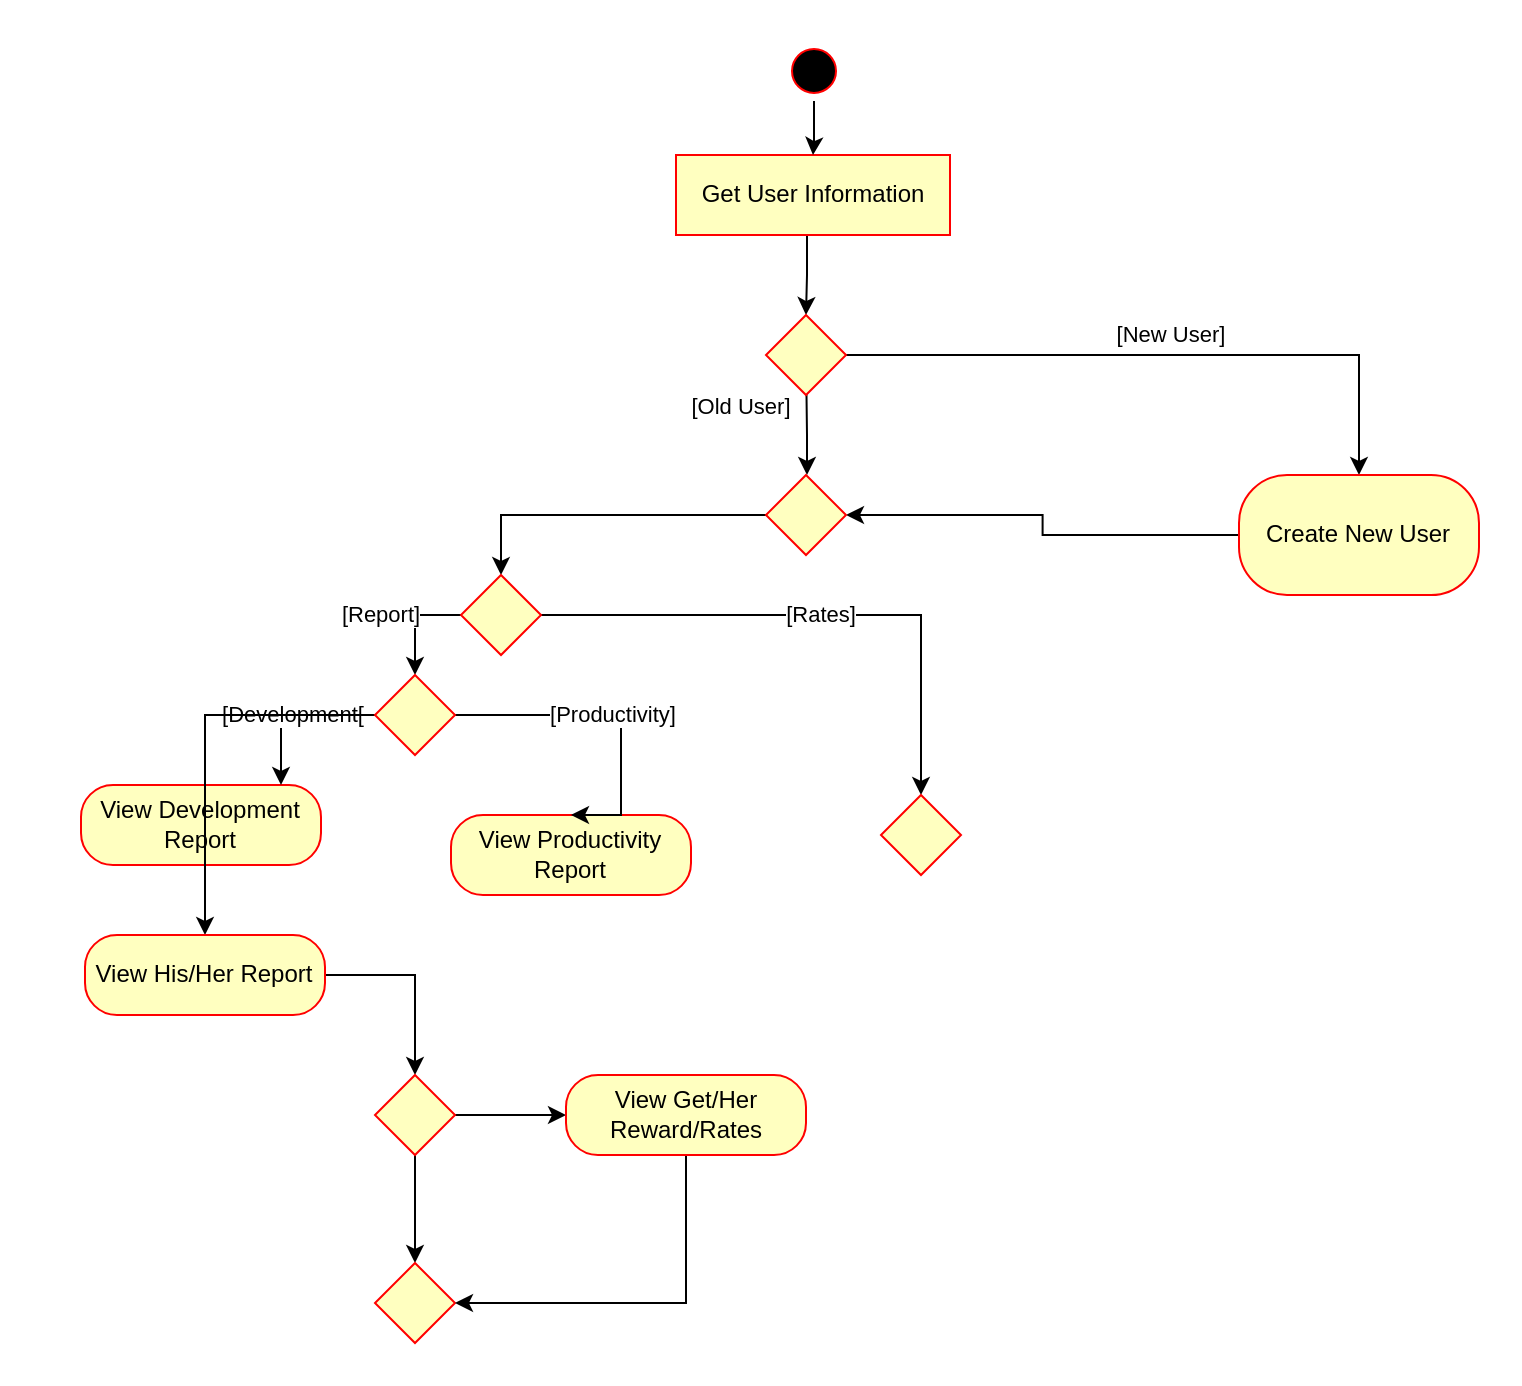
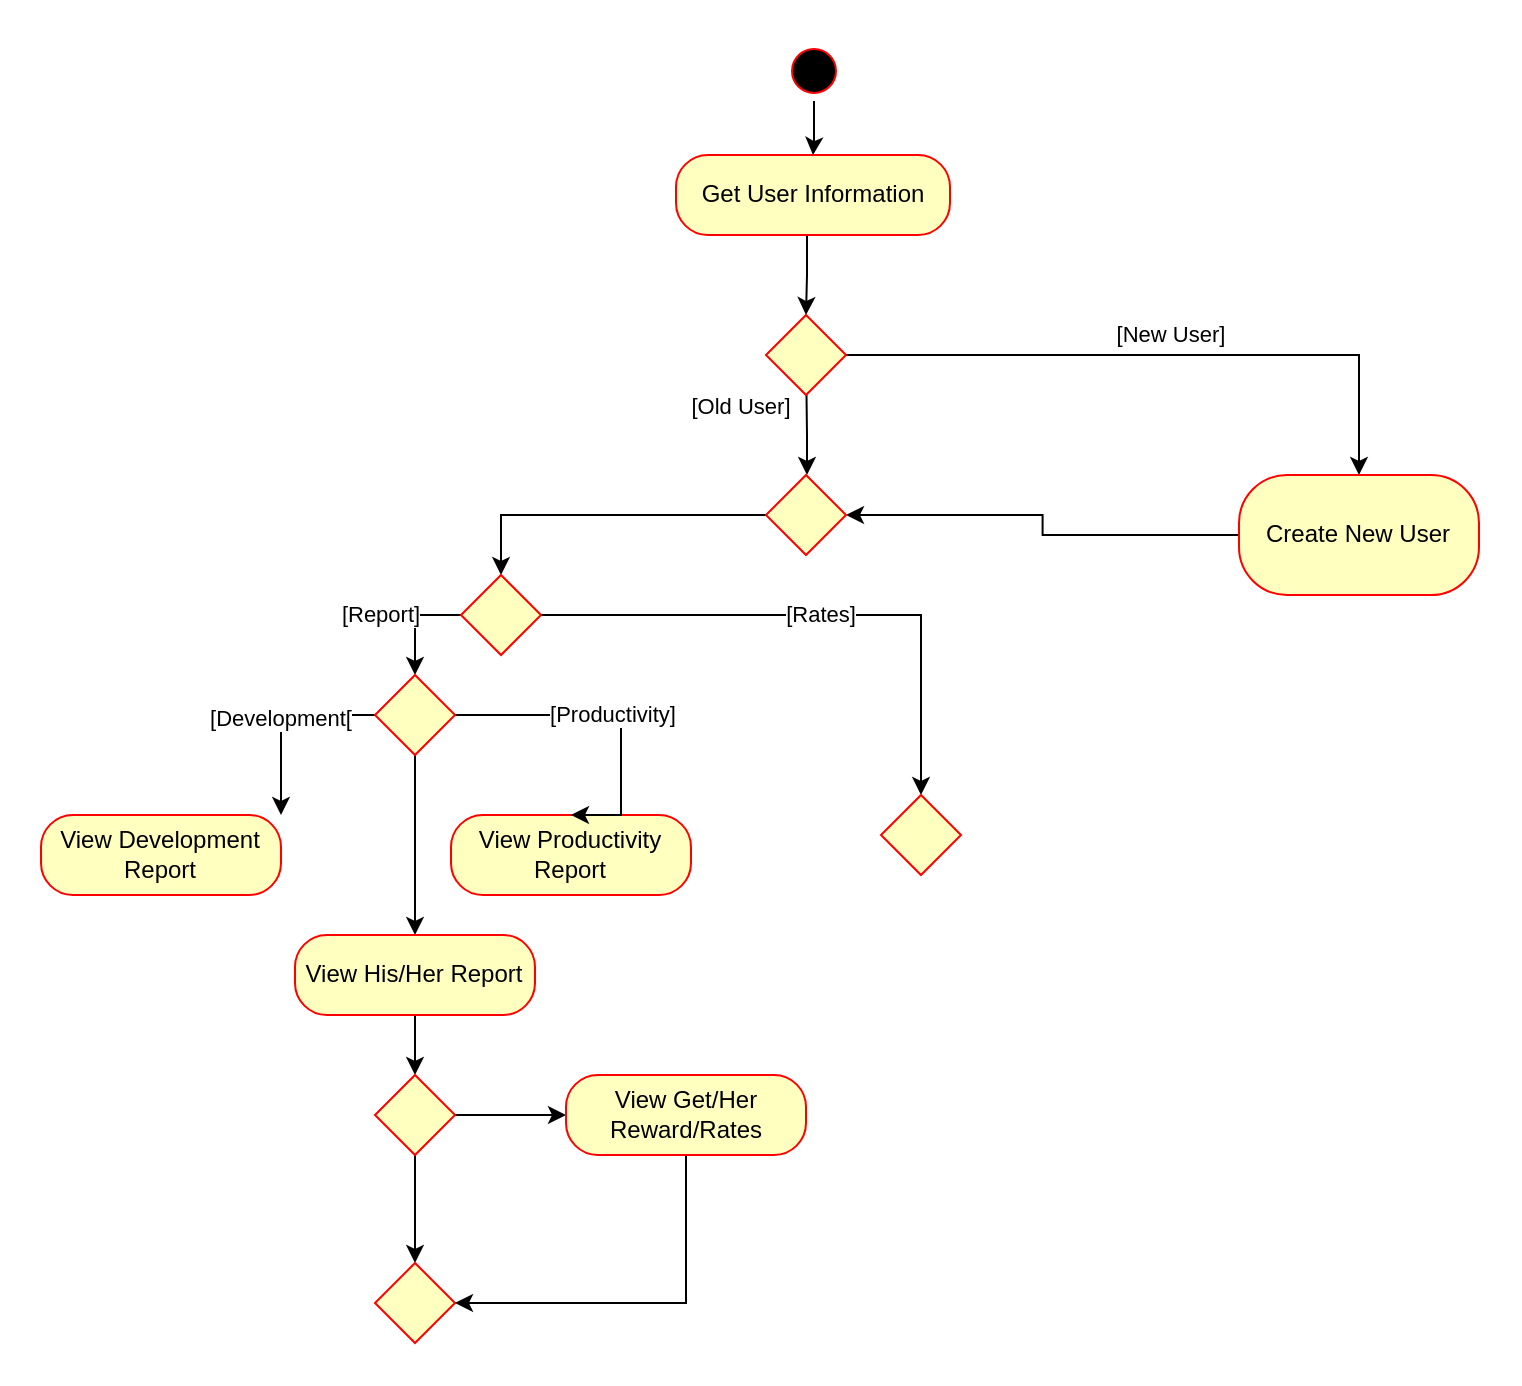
(813, 195) -> (813, 195)
(201, 825) -> (161, 855)
(205, 975) -> (415, 975)
